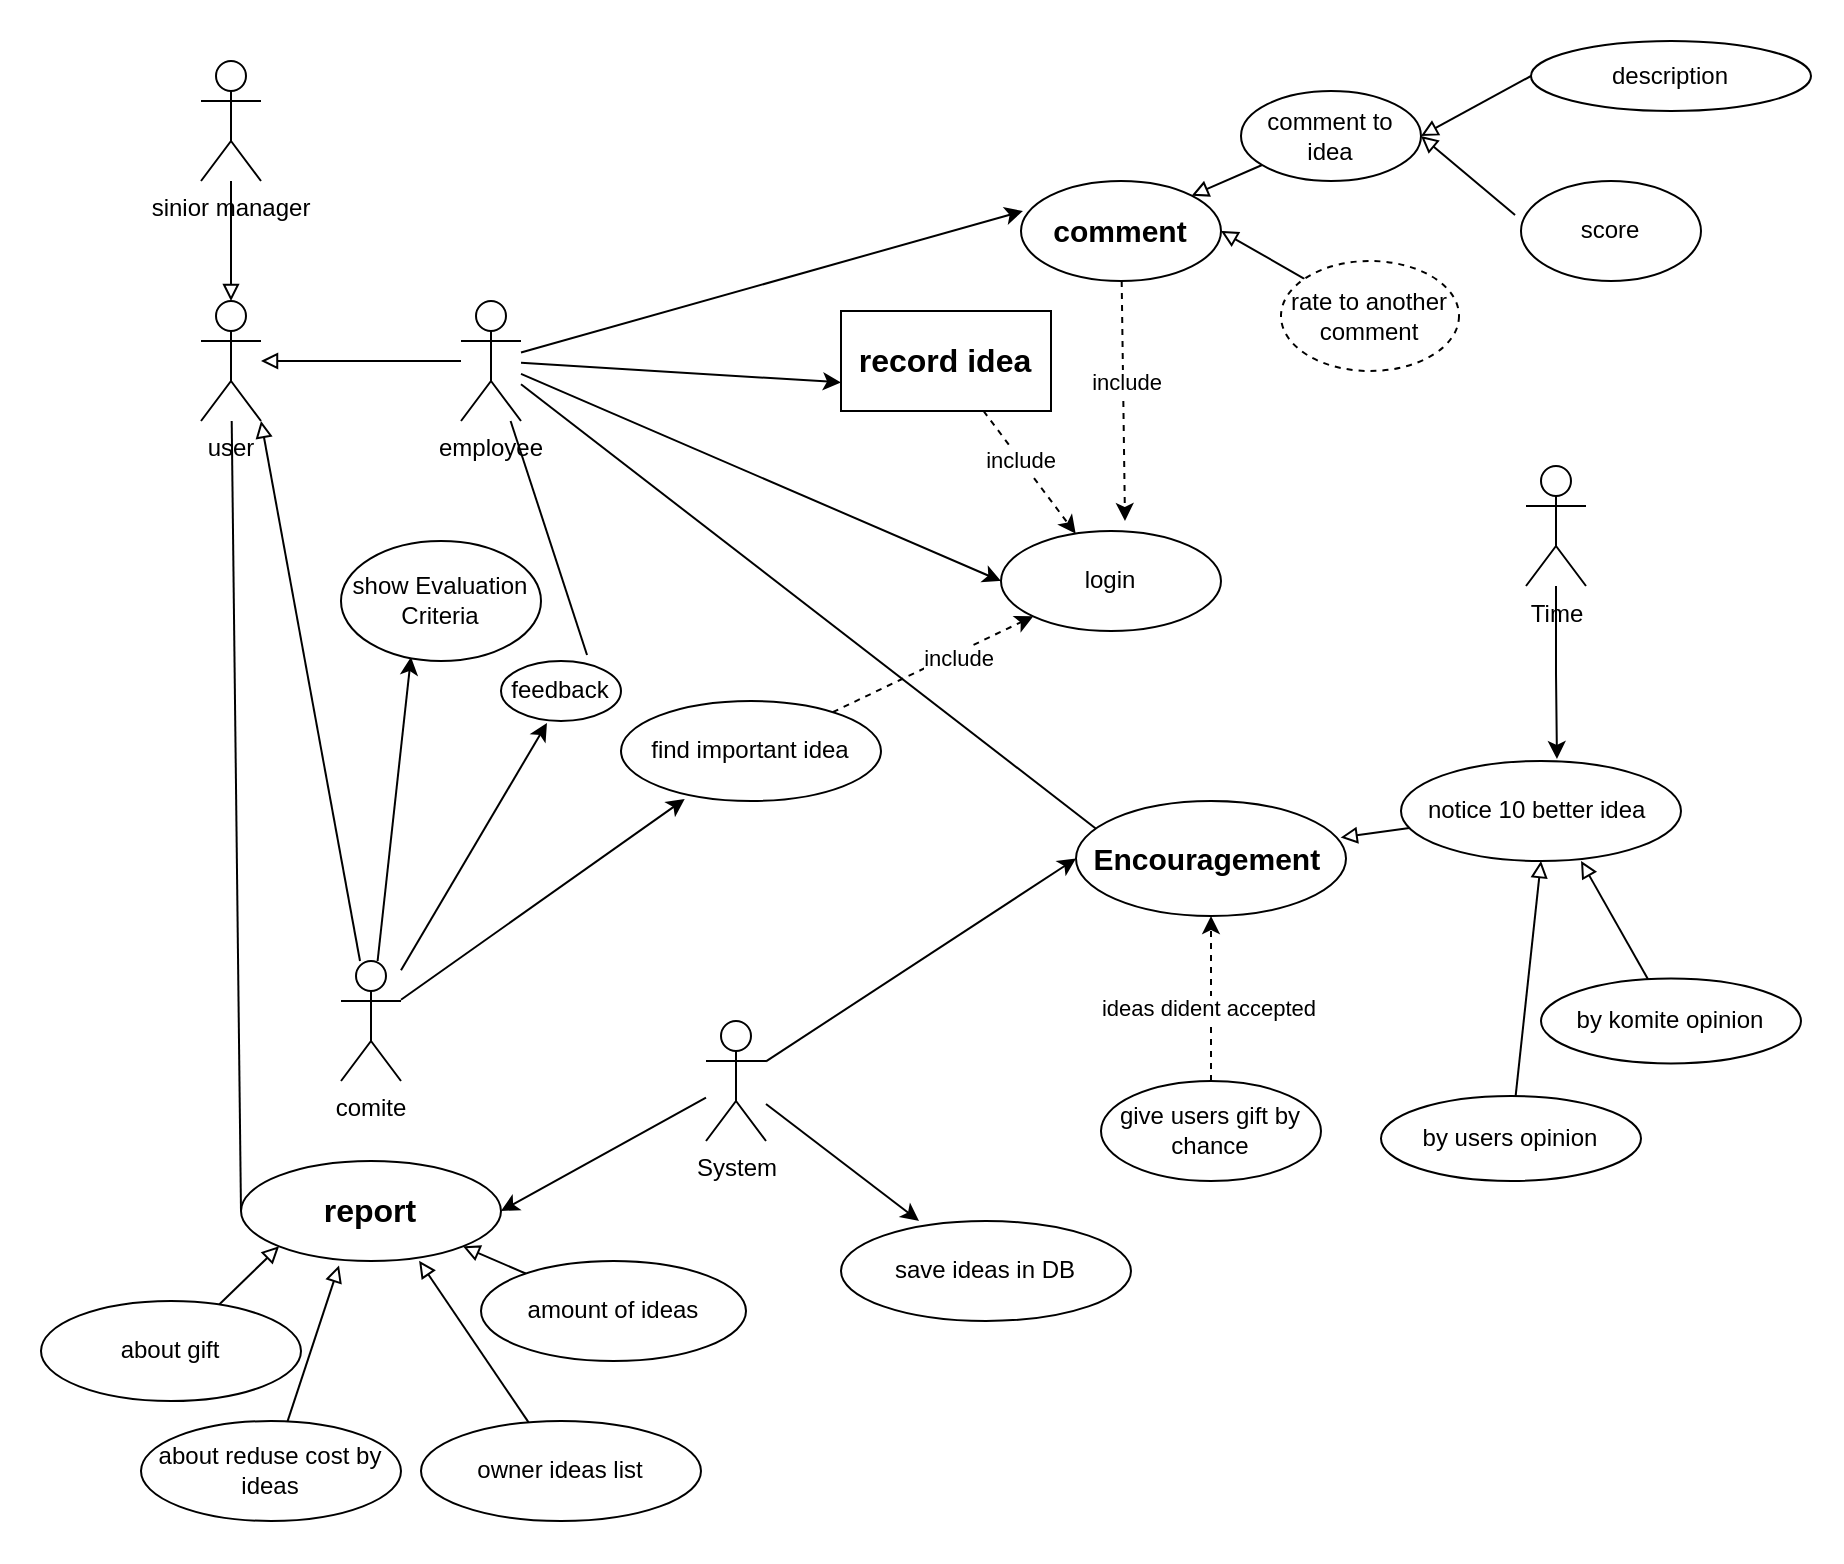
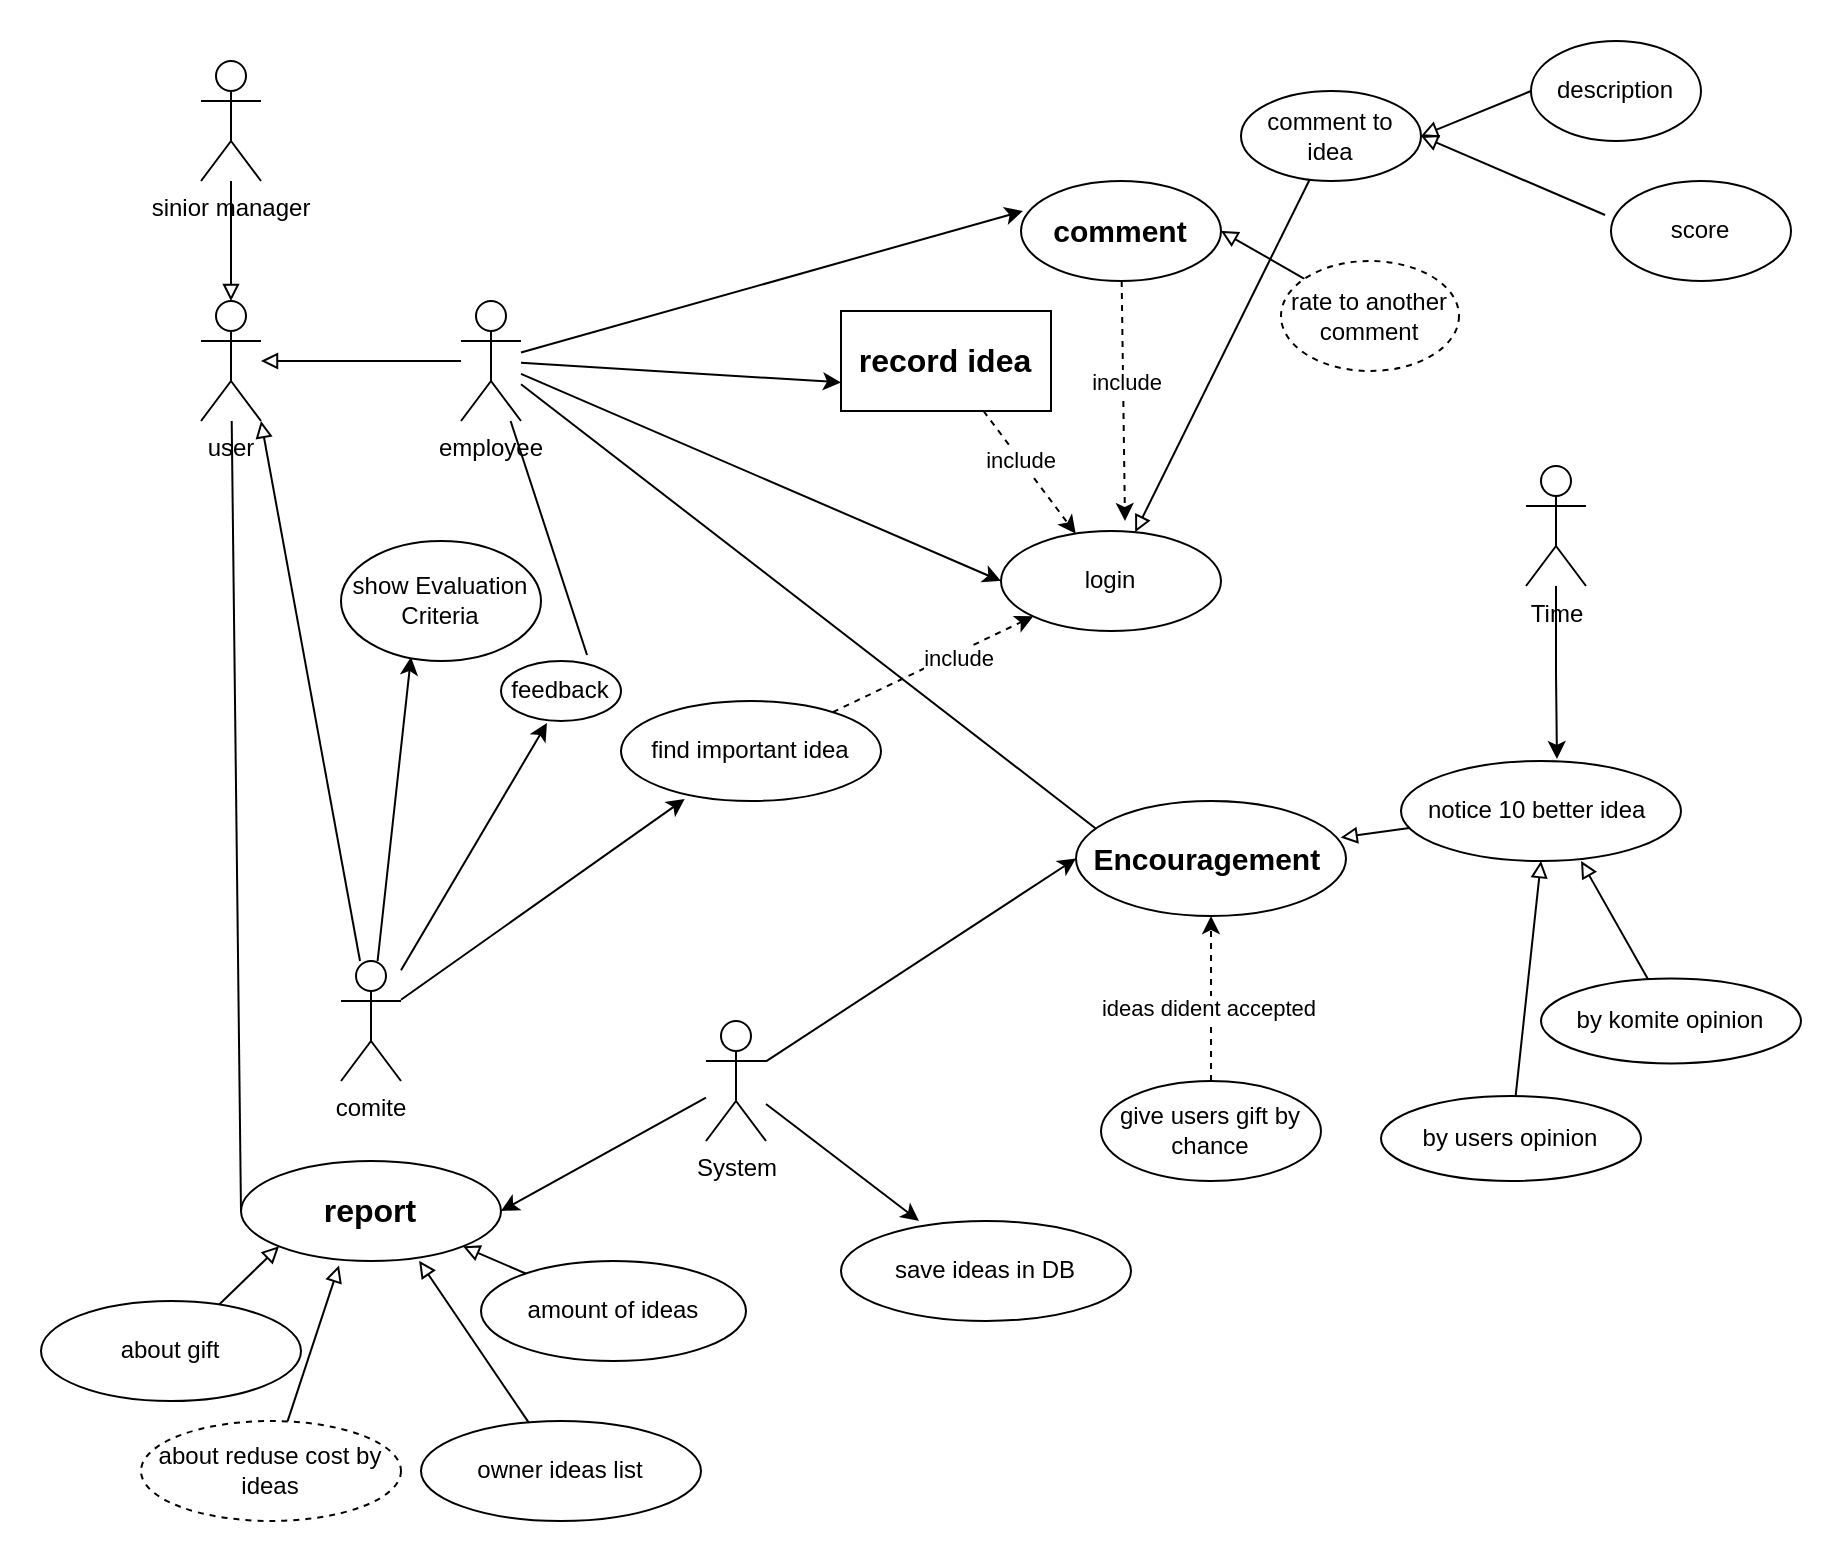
(1671, 76) -> (1616, 91)
(1234, 177) -> (1226, 348)
(1611, 231) -> (1701, 231)
(271, 1471) -> (271, 1471)
